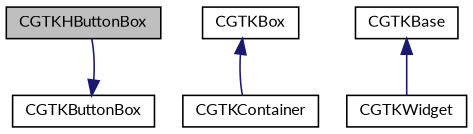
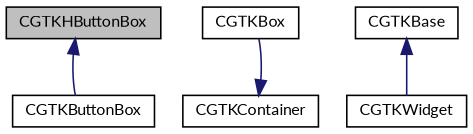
(94, 59) -> (73, 75)
(240, 75) -> (261, 59)
